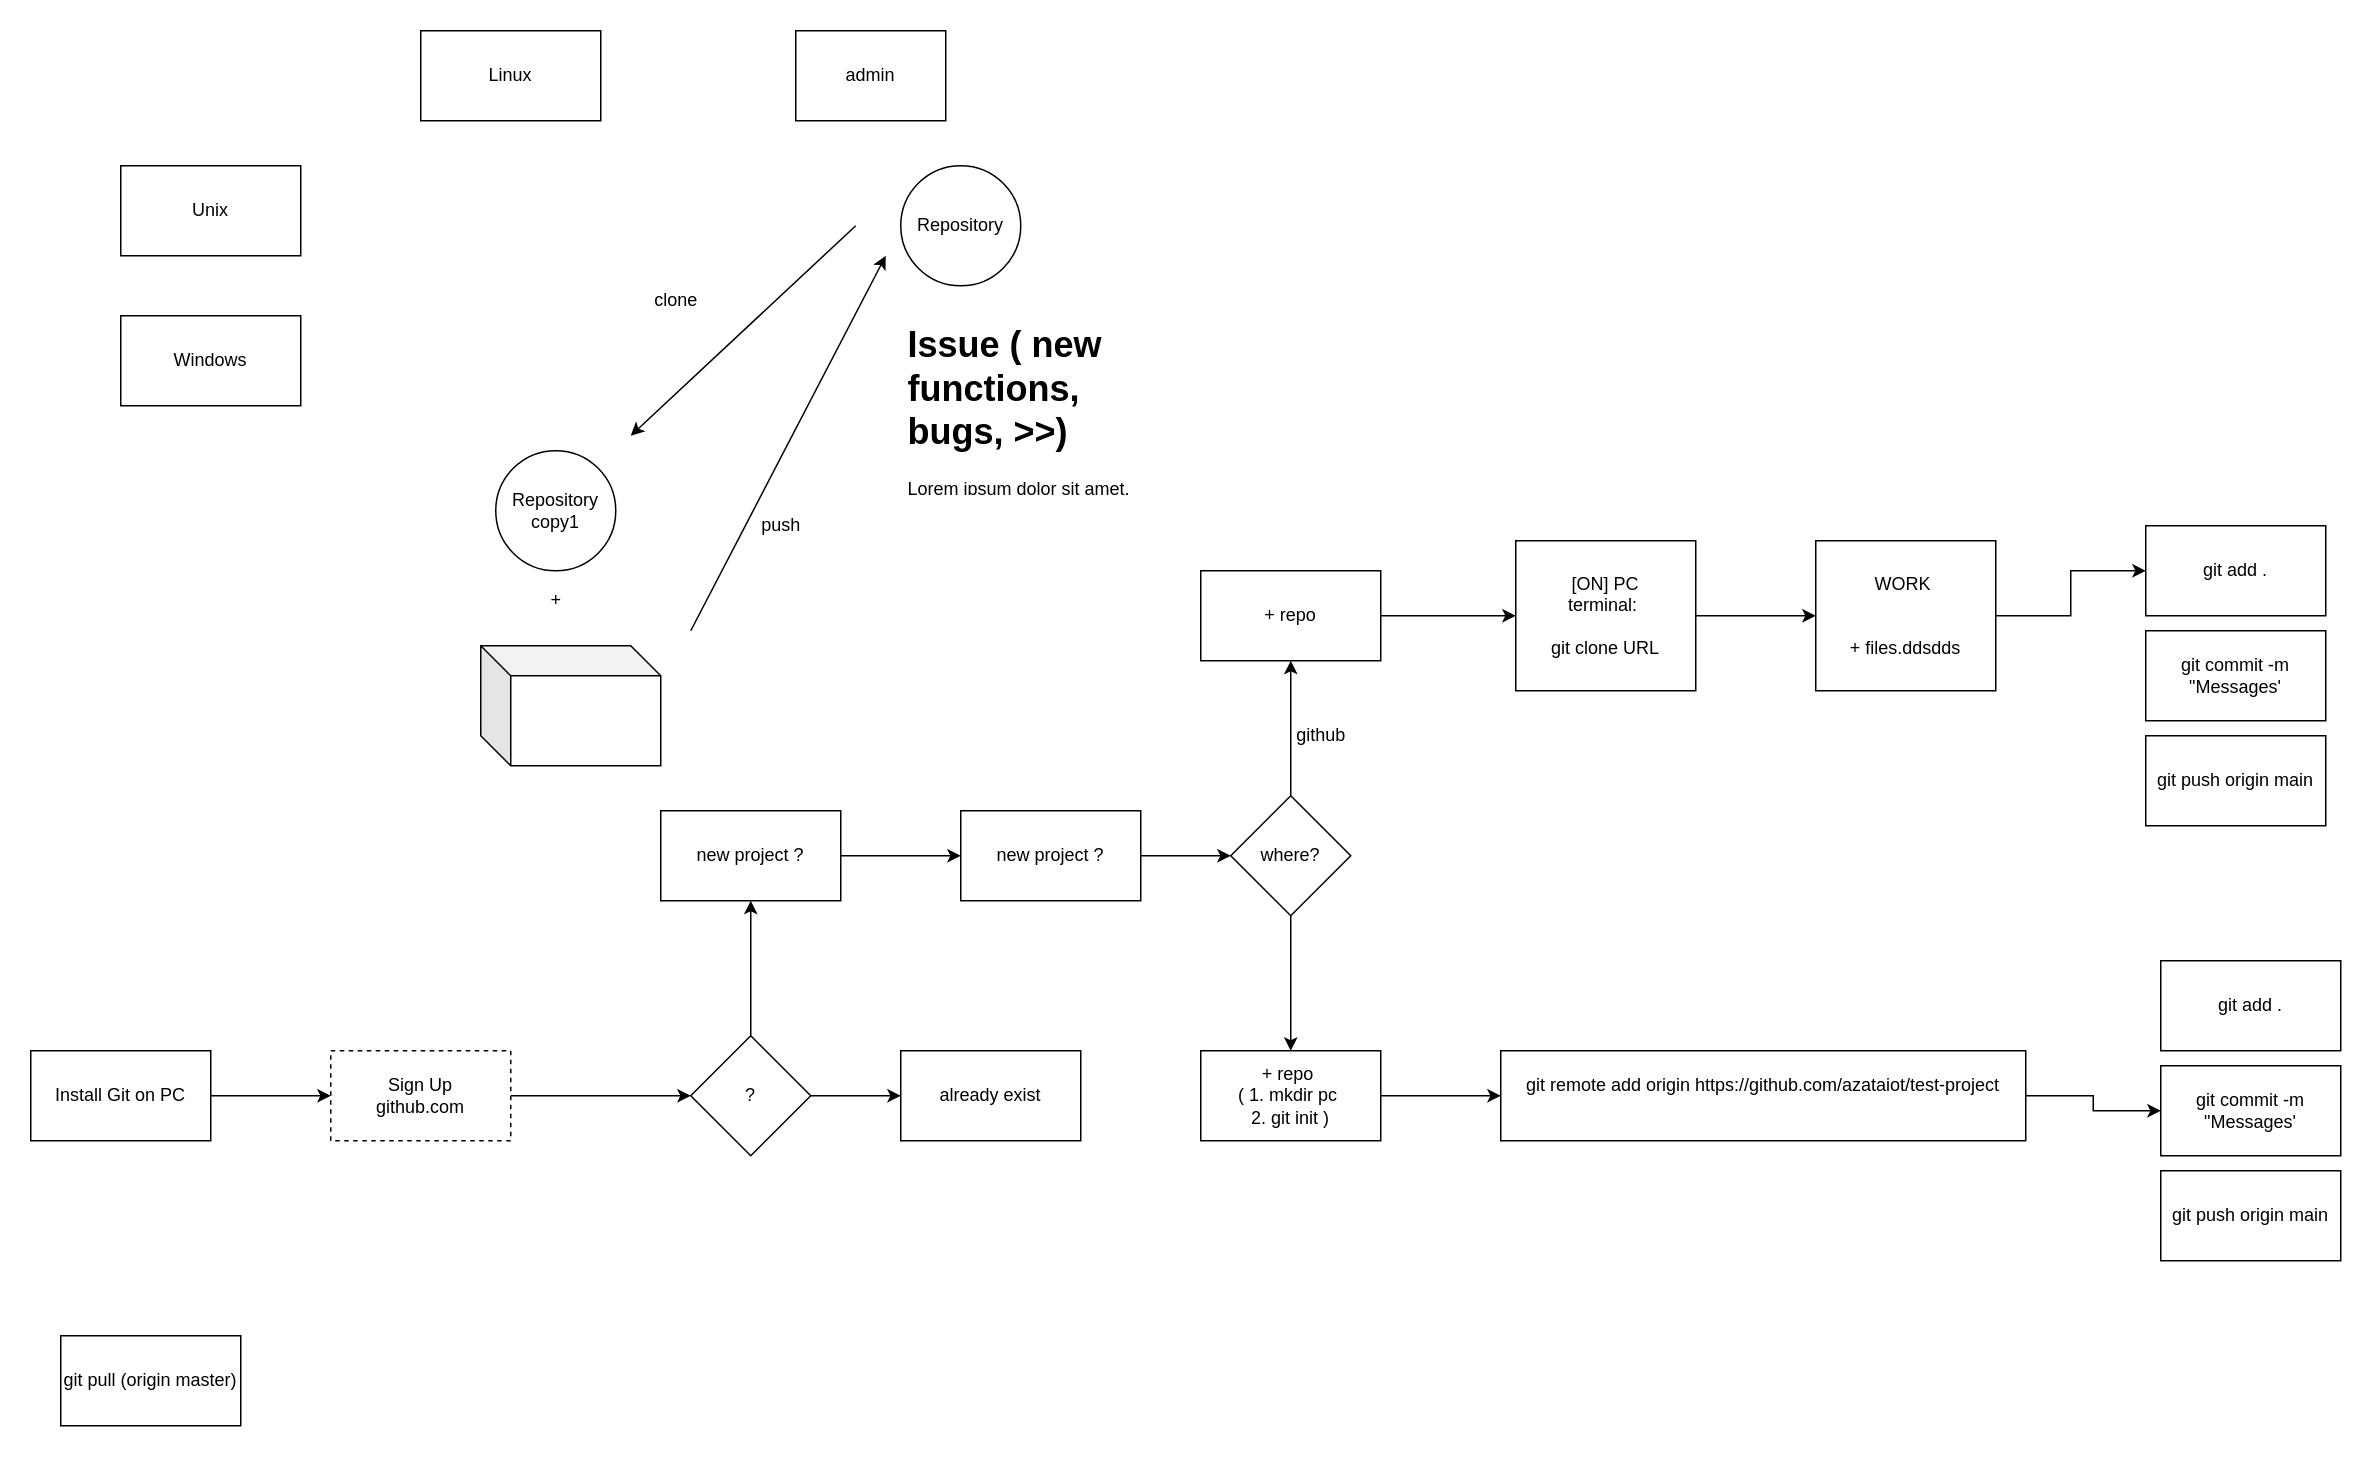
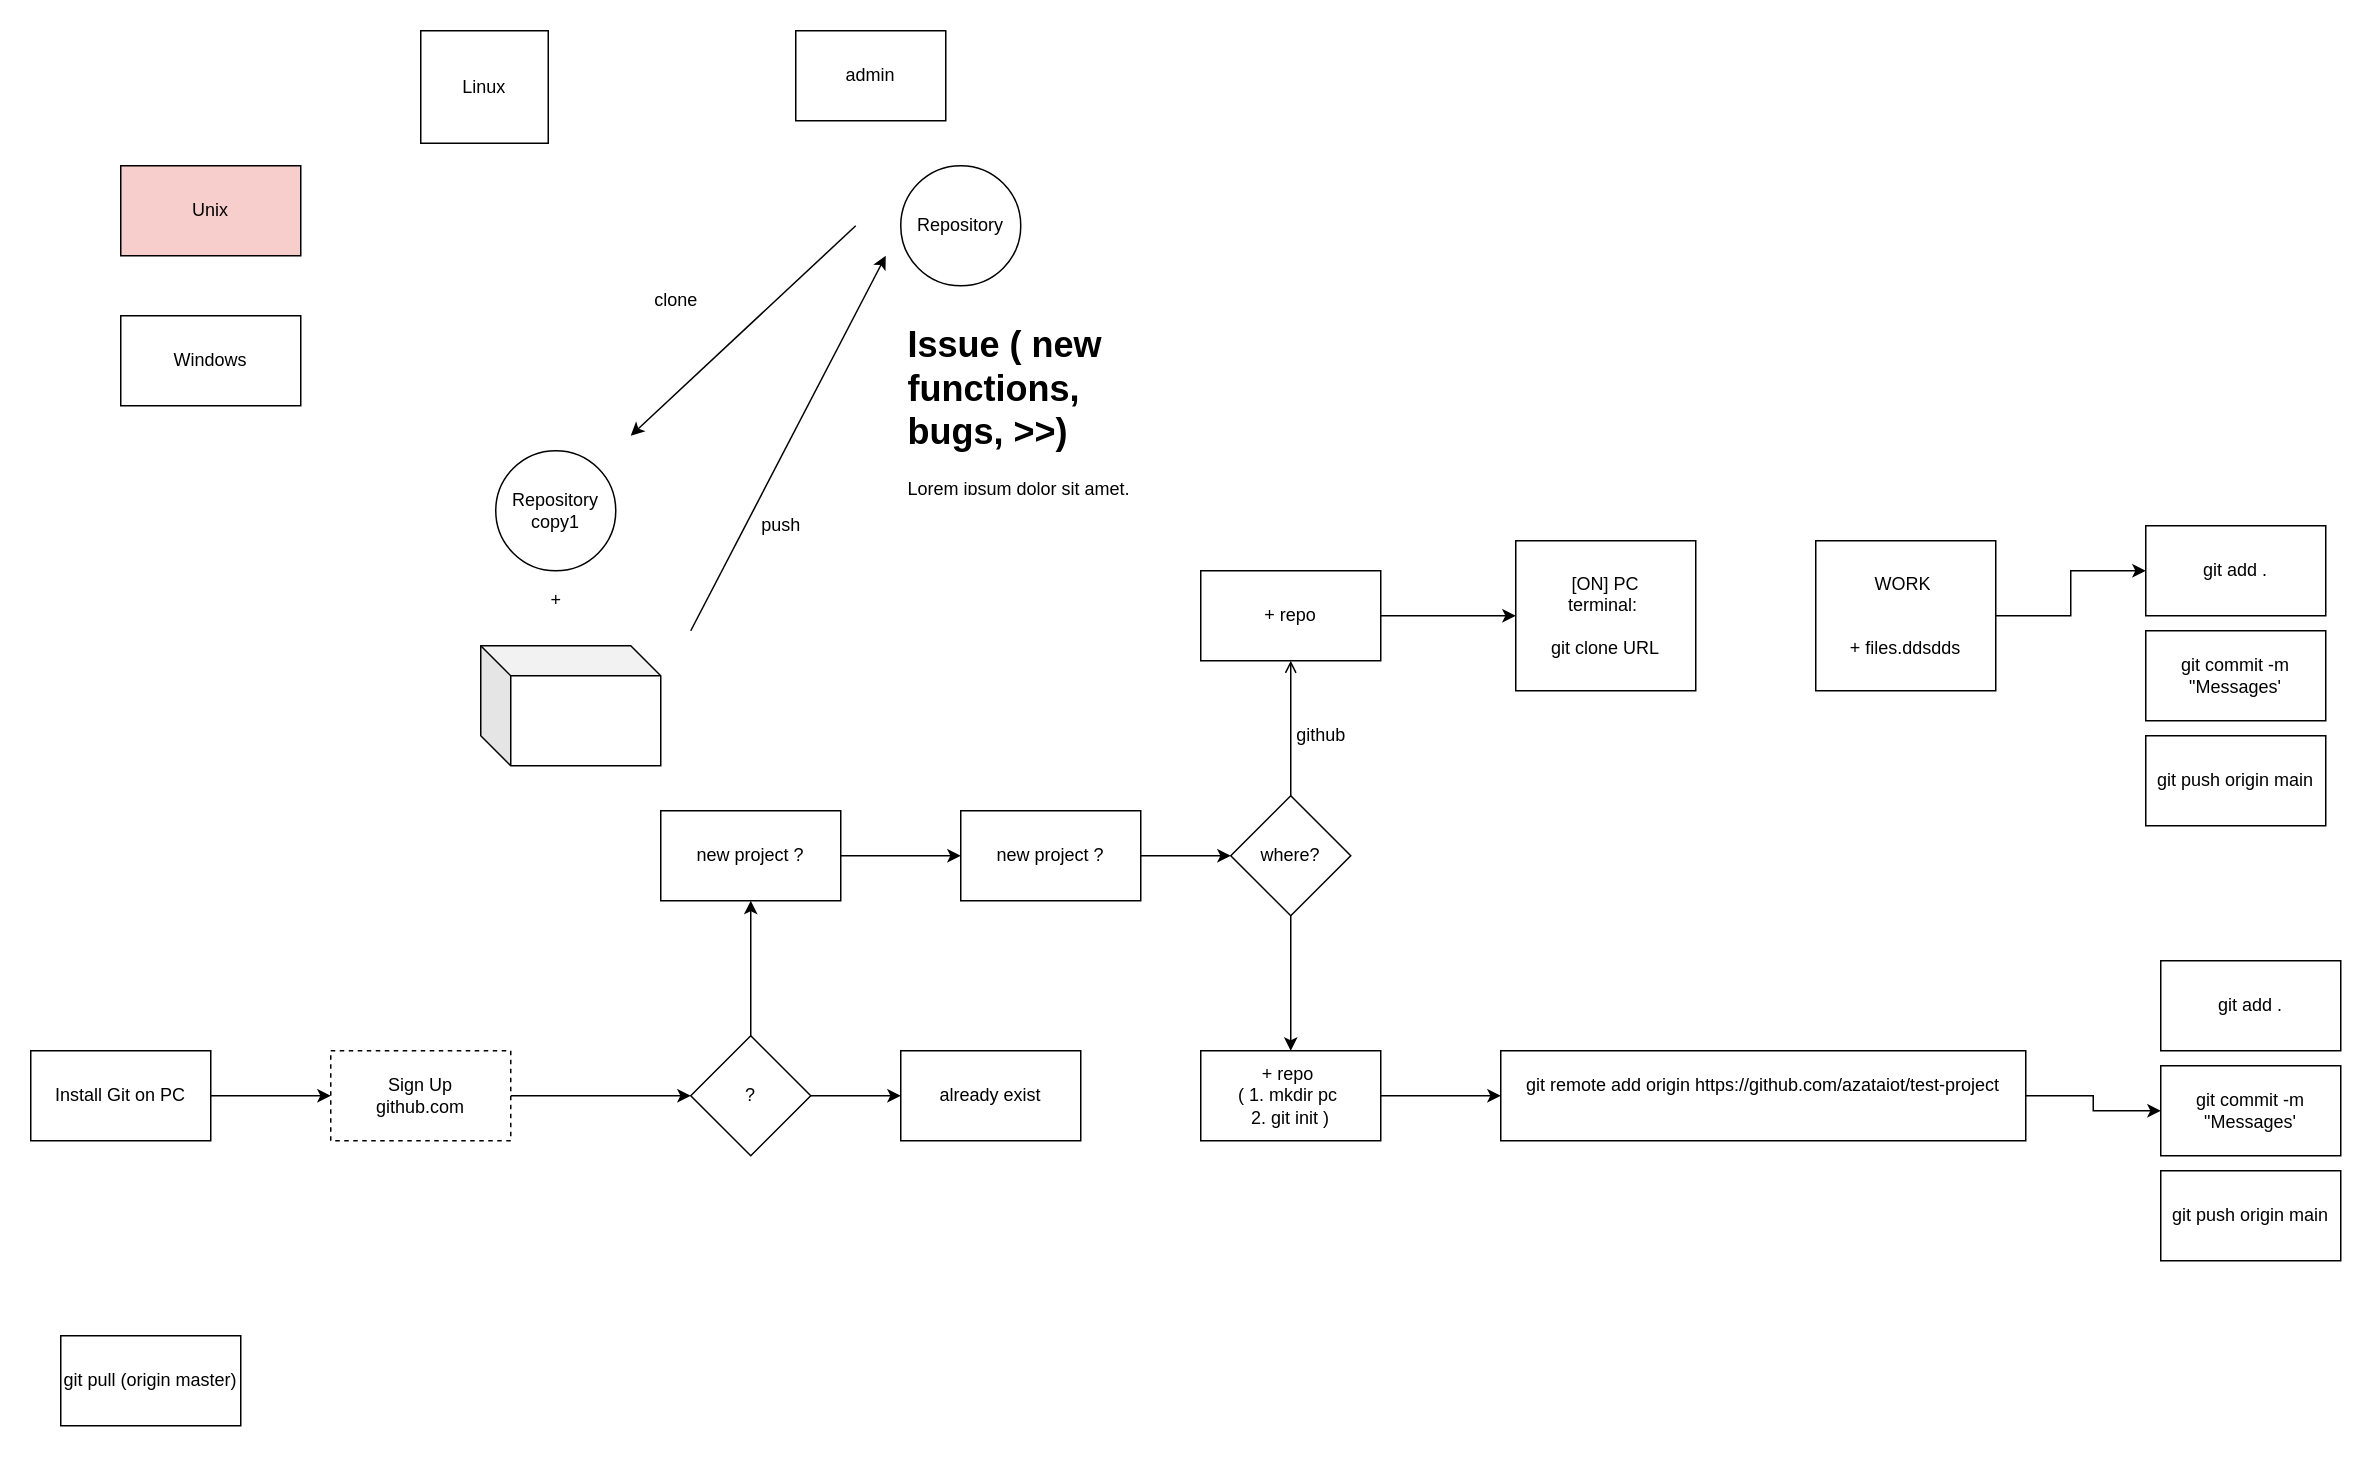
(511, 76) -> (485, 87)
(211, 211) -> (211, 211)
(1751, 616) -> none
(1291, 672) -> (1291, 669)
